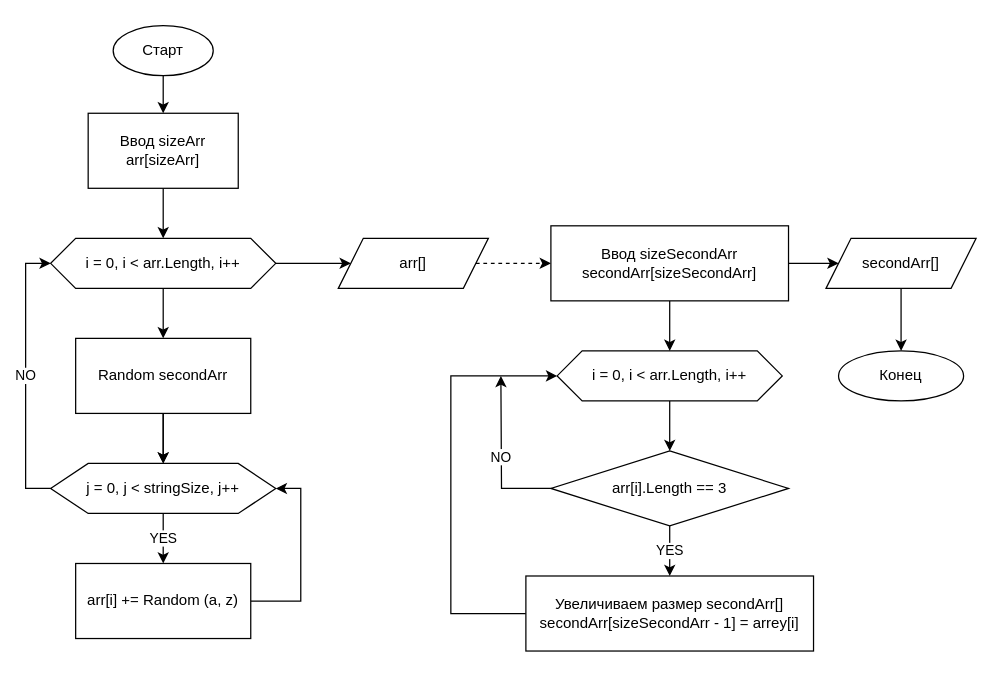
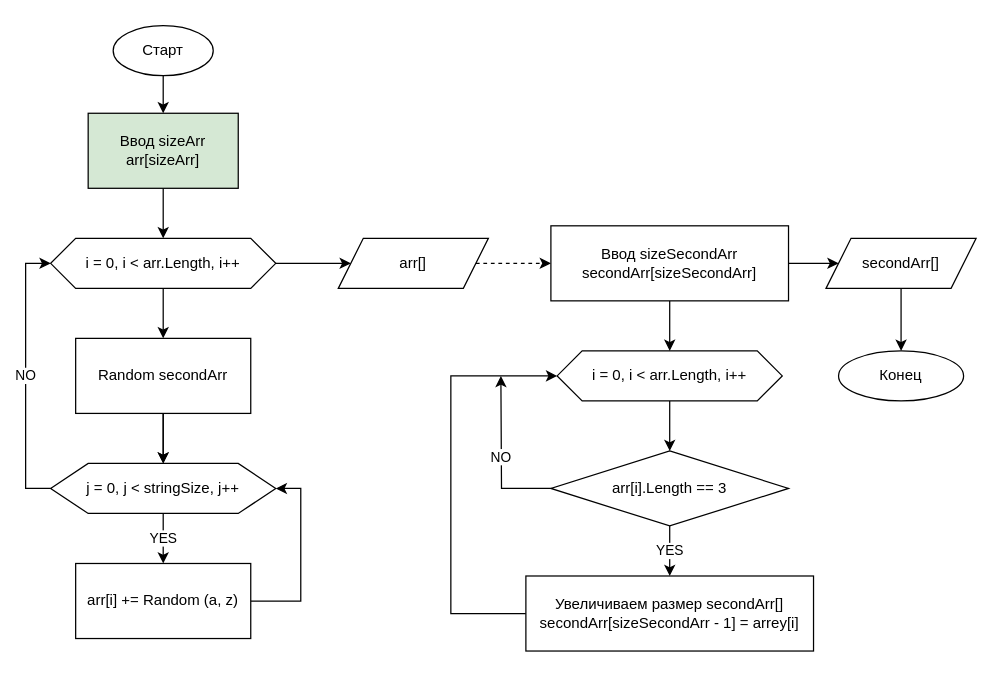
(163, 151) -> (163, 151)
